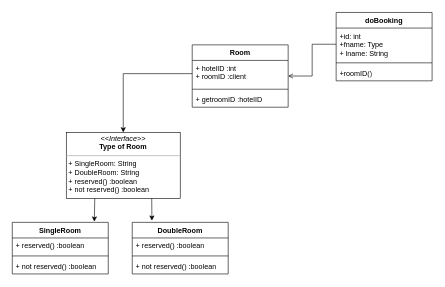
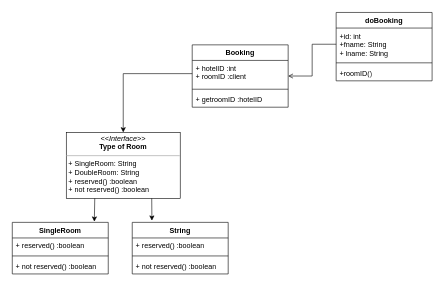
(365, 45) -> (365, 45)
(240, 53) -> (240, 53)
(180, 231) -> (180, 231)
